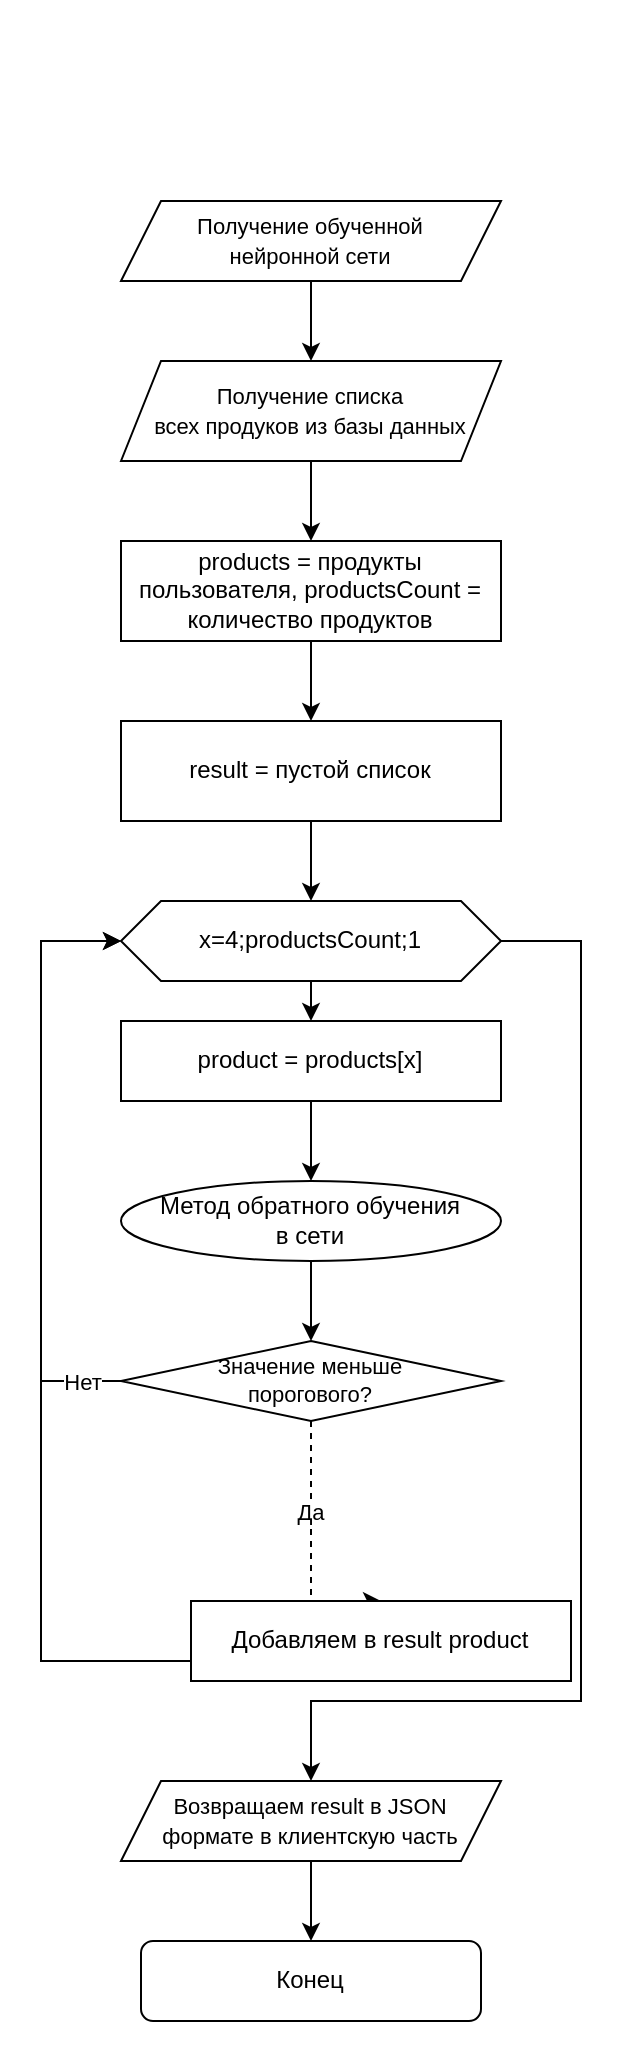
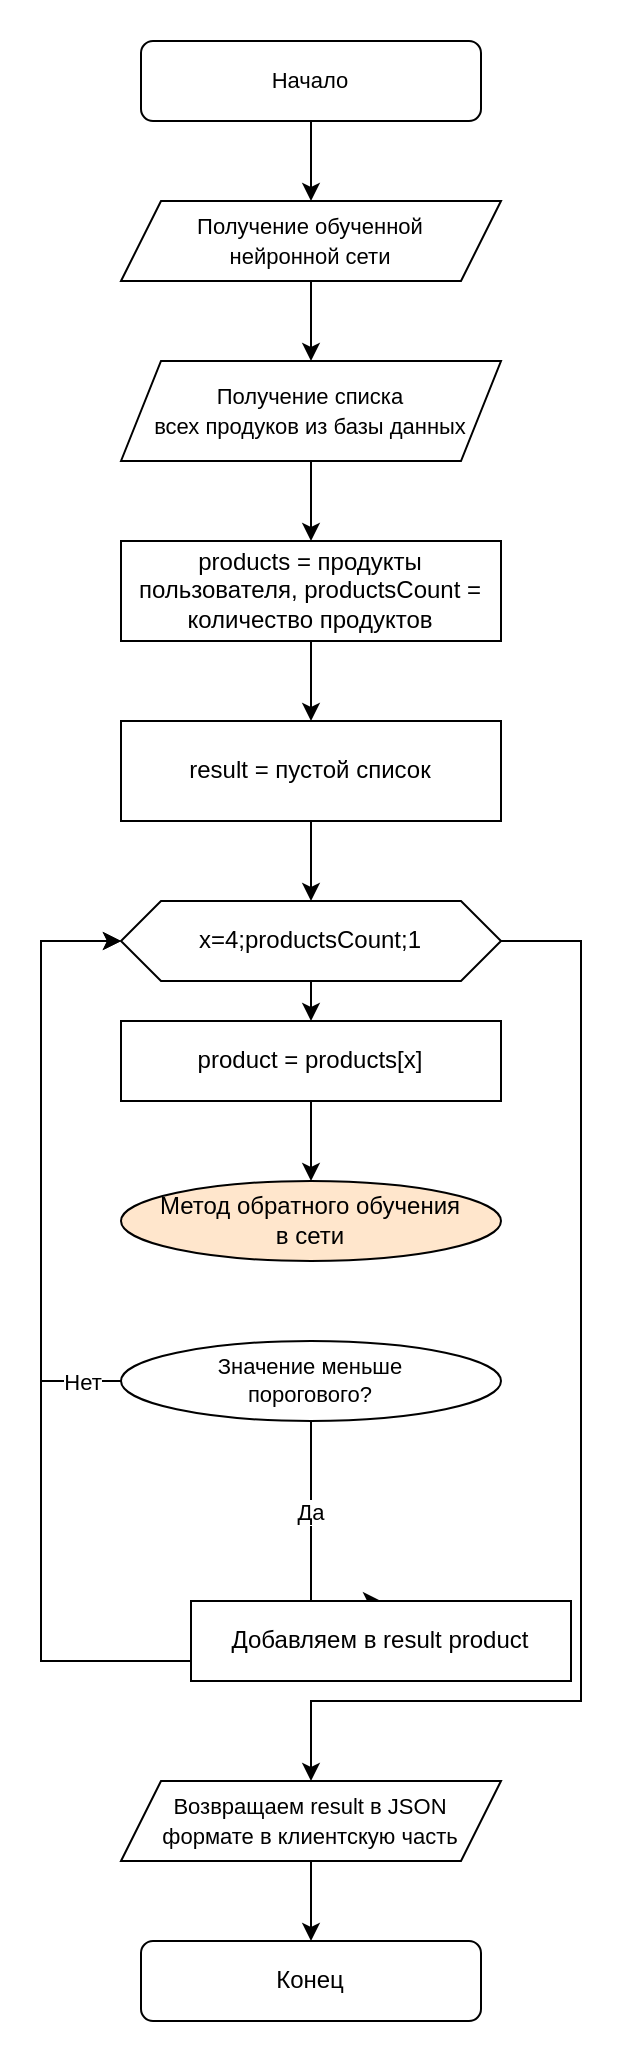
none -> (311, 81)
none -> (311, 154)
(311, 1221) -> (311, 1221)
(311, 1294) -> none
(311, 1381) -> (311, 1381)
(311, 1461) -> (311, 1461)
